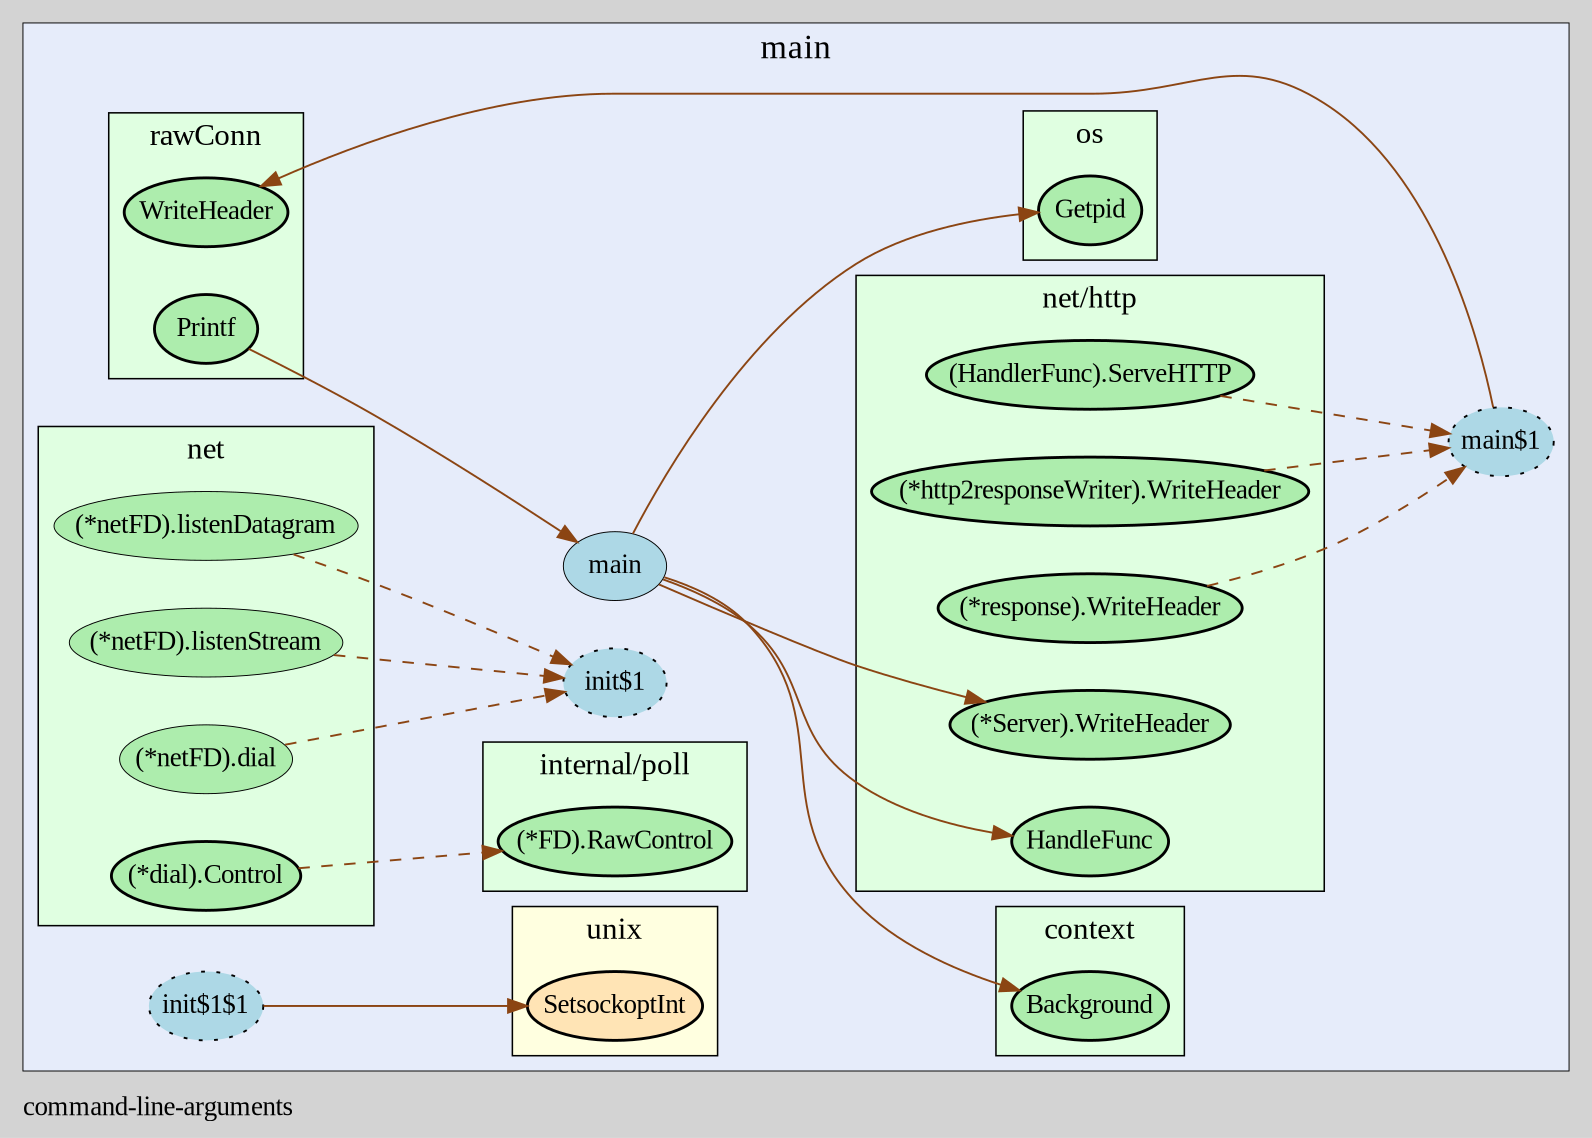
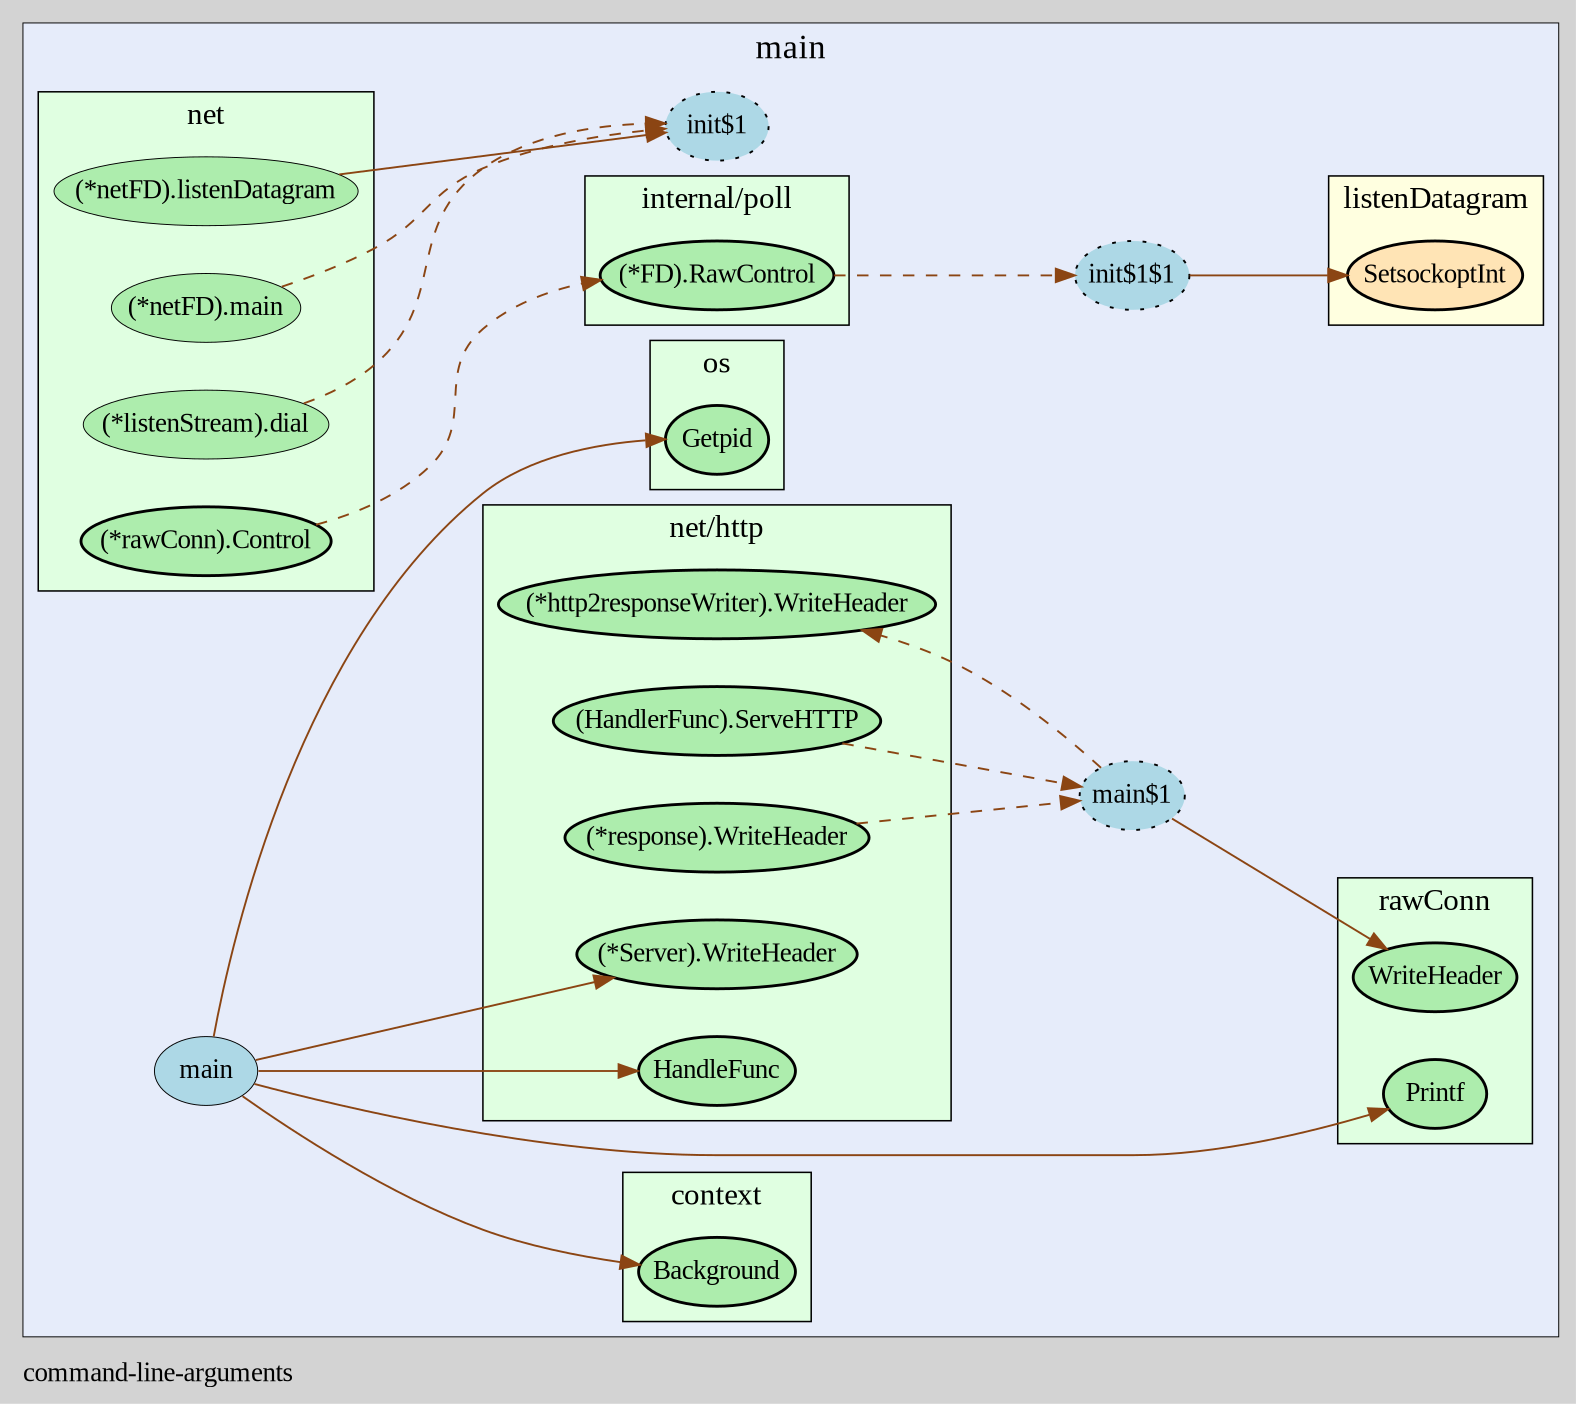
none -> (945, 275)
(408, 435) -> (811, 1155)
(1347, 460) -> (999, 688)
(424, 603) -> (478, 157)
(206, 643) -> (206, 308)
(206, 759) -> (206, 425)
(206, 876) -> (206, 541)
(615, 931) -> (1436, 201)
